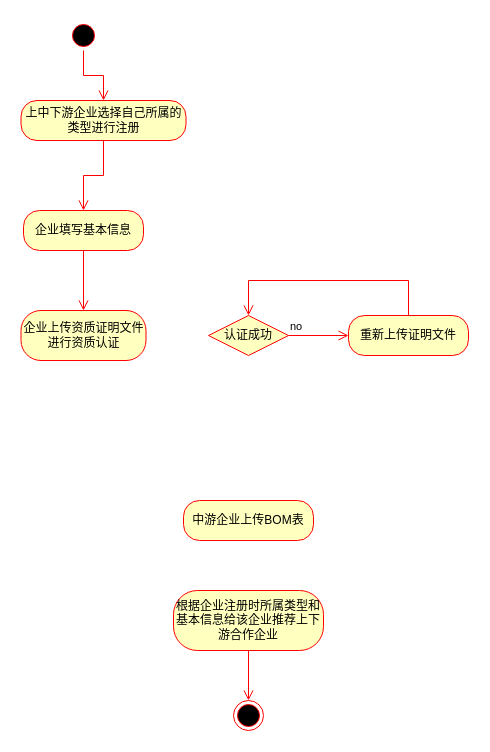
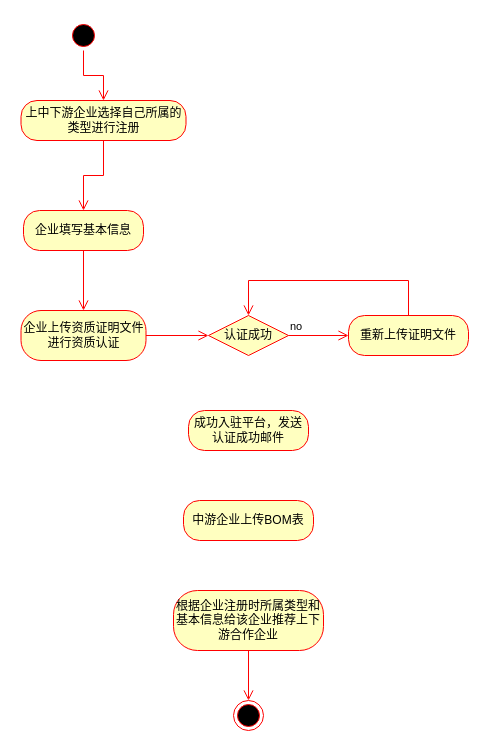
none -> (176, 336)
none -> (249, 431)
